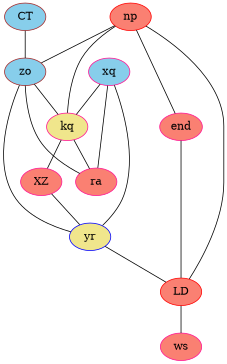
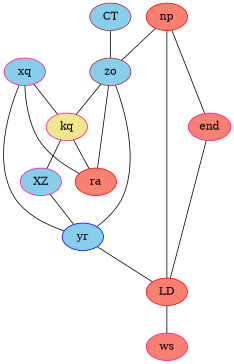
(79, 63) -> none
(41, 182) -> (41, 182)
(96, 182) -> (96, 182)
(90, 237) -> (83, 237)
